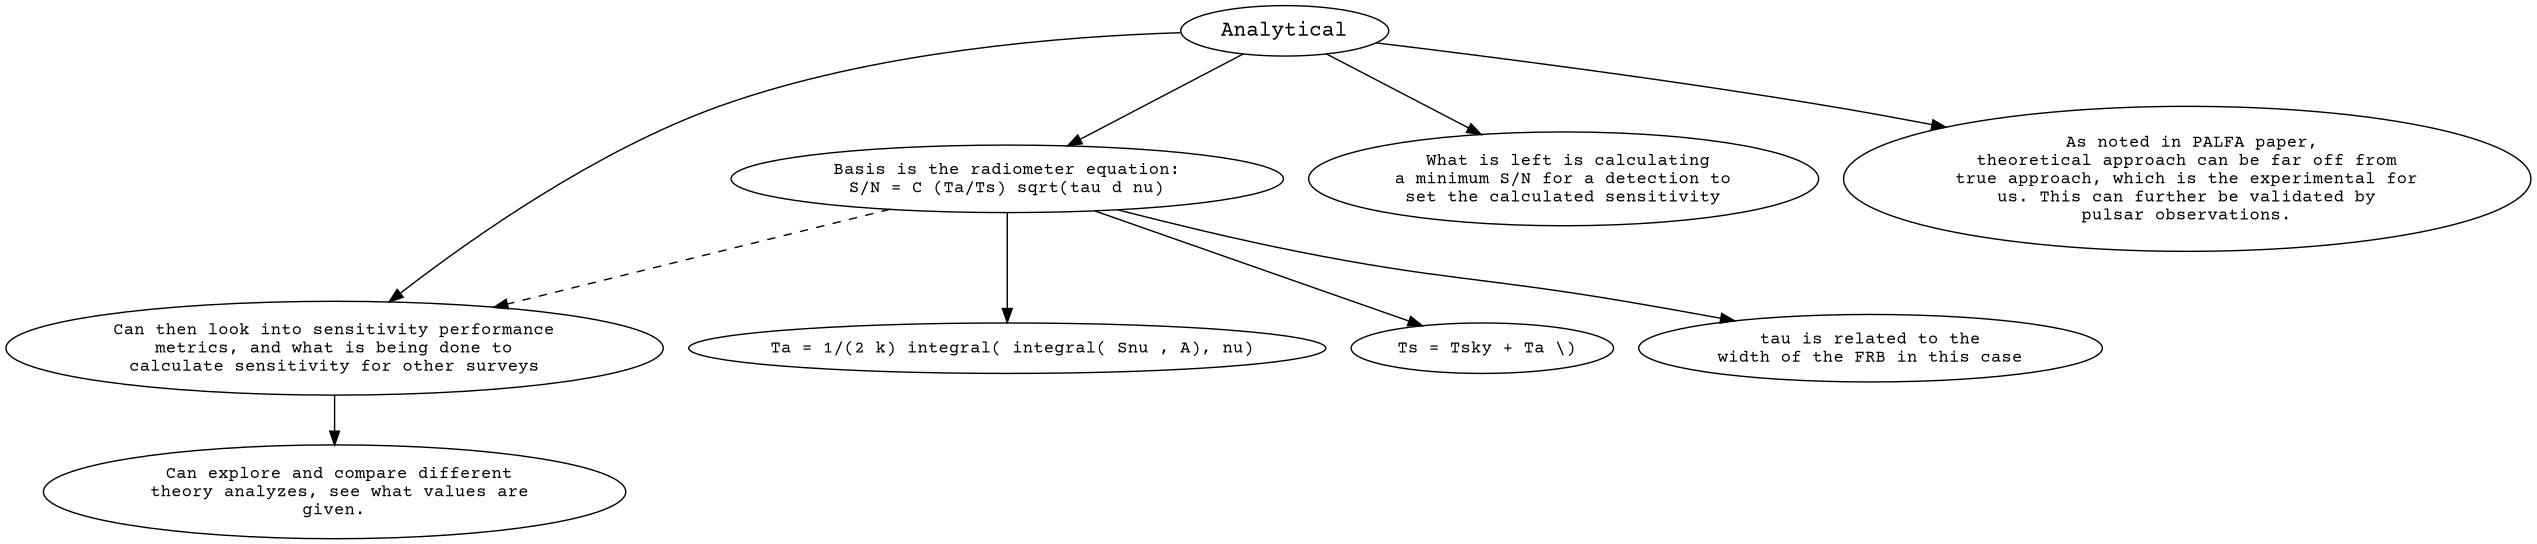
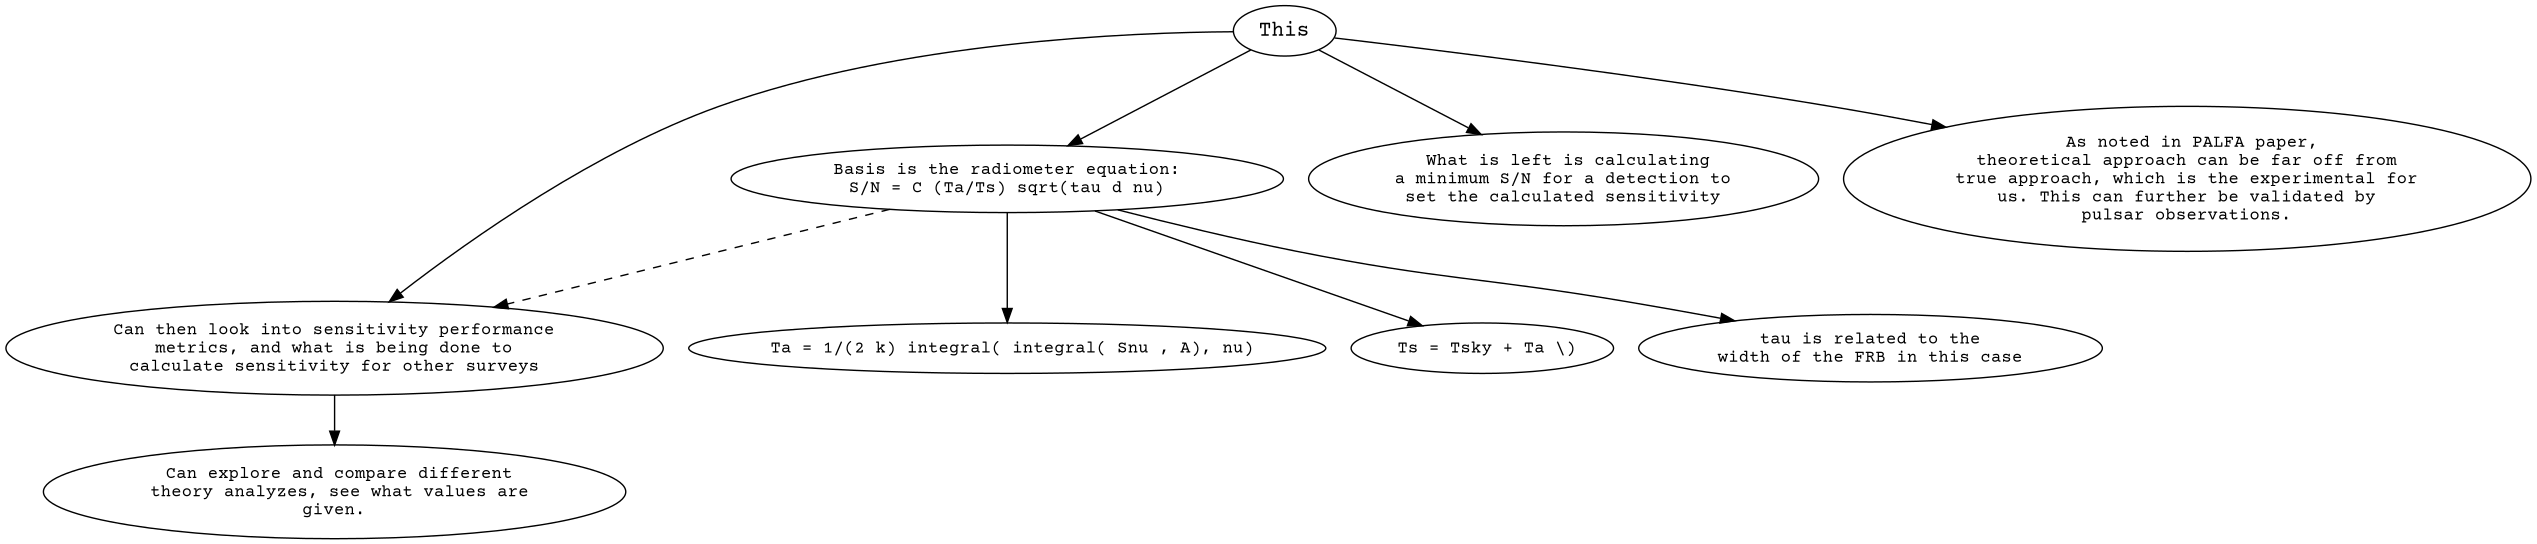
(1285, 31) -> (1285, 31)
